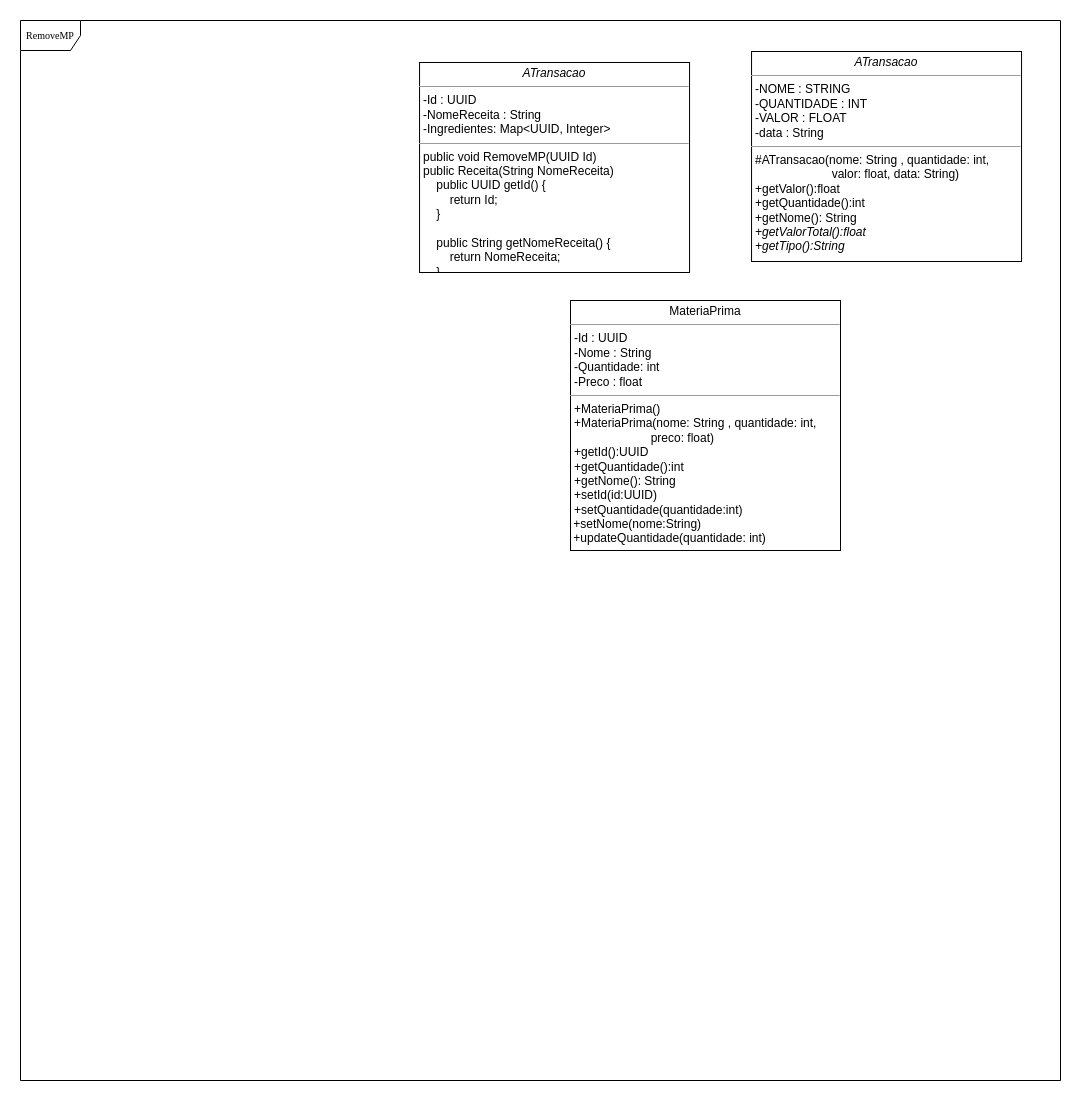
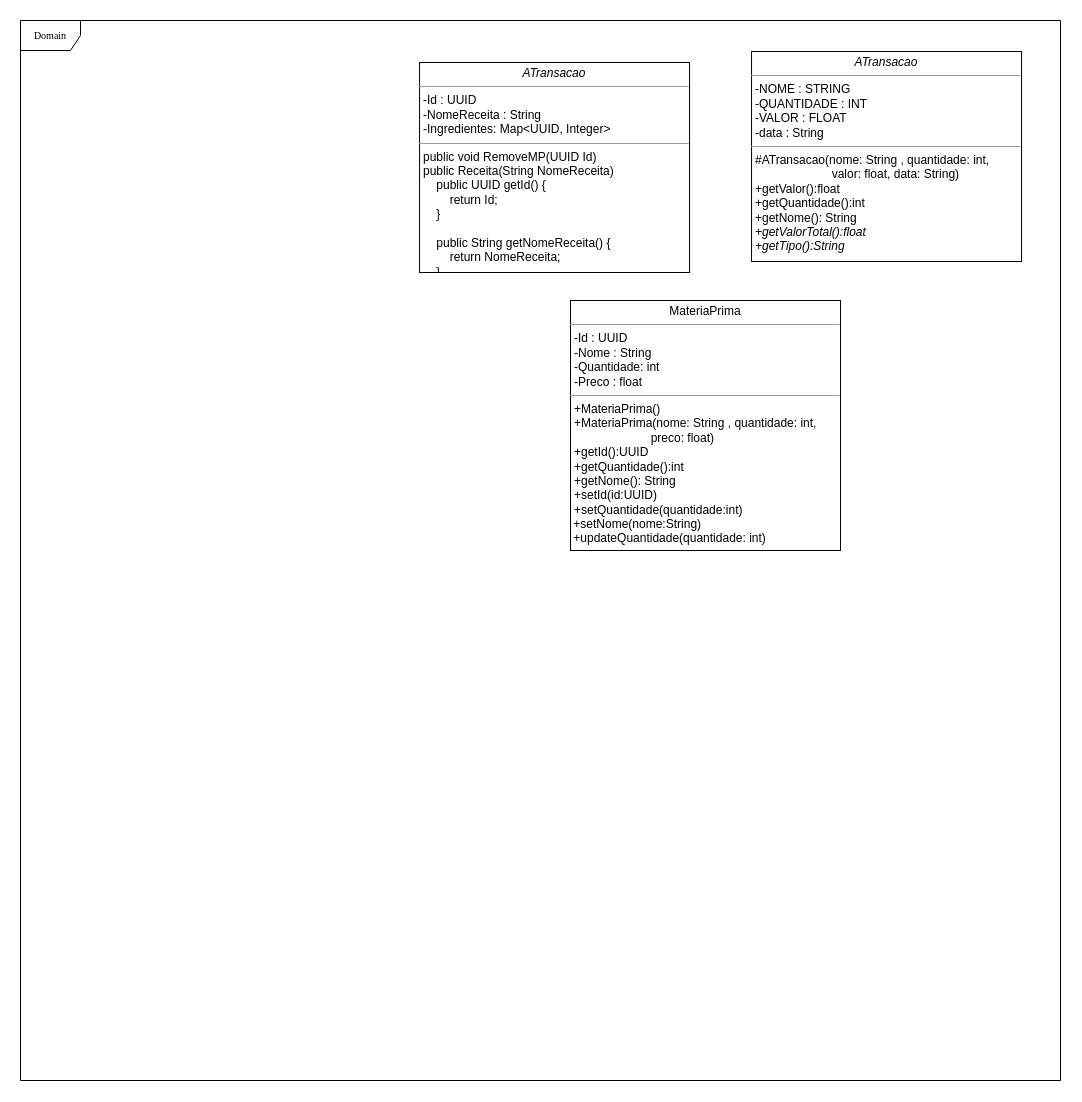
(51, 36) -> (51, 36)
